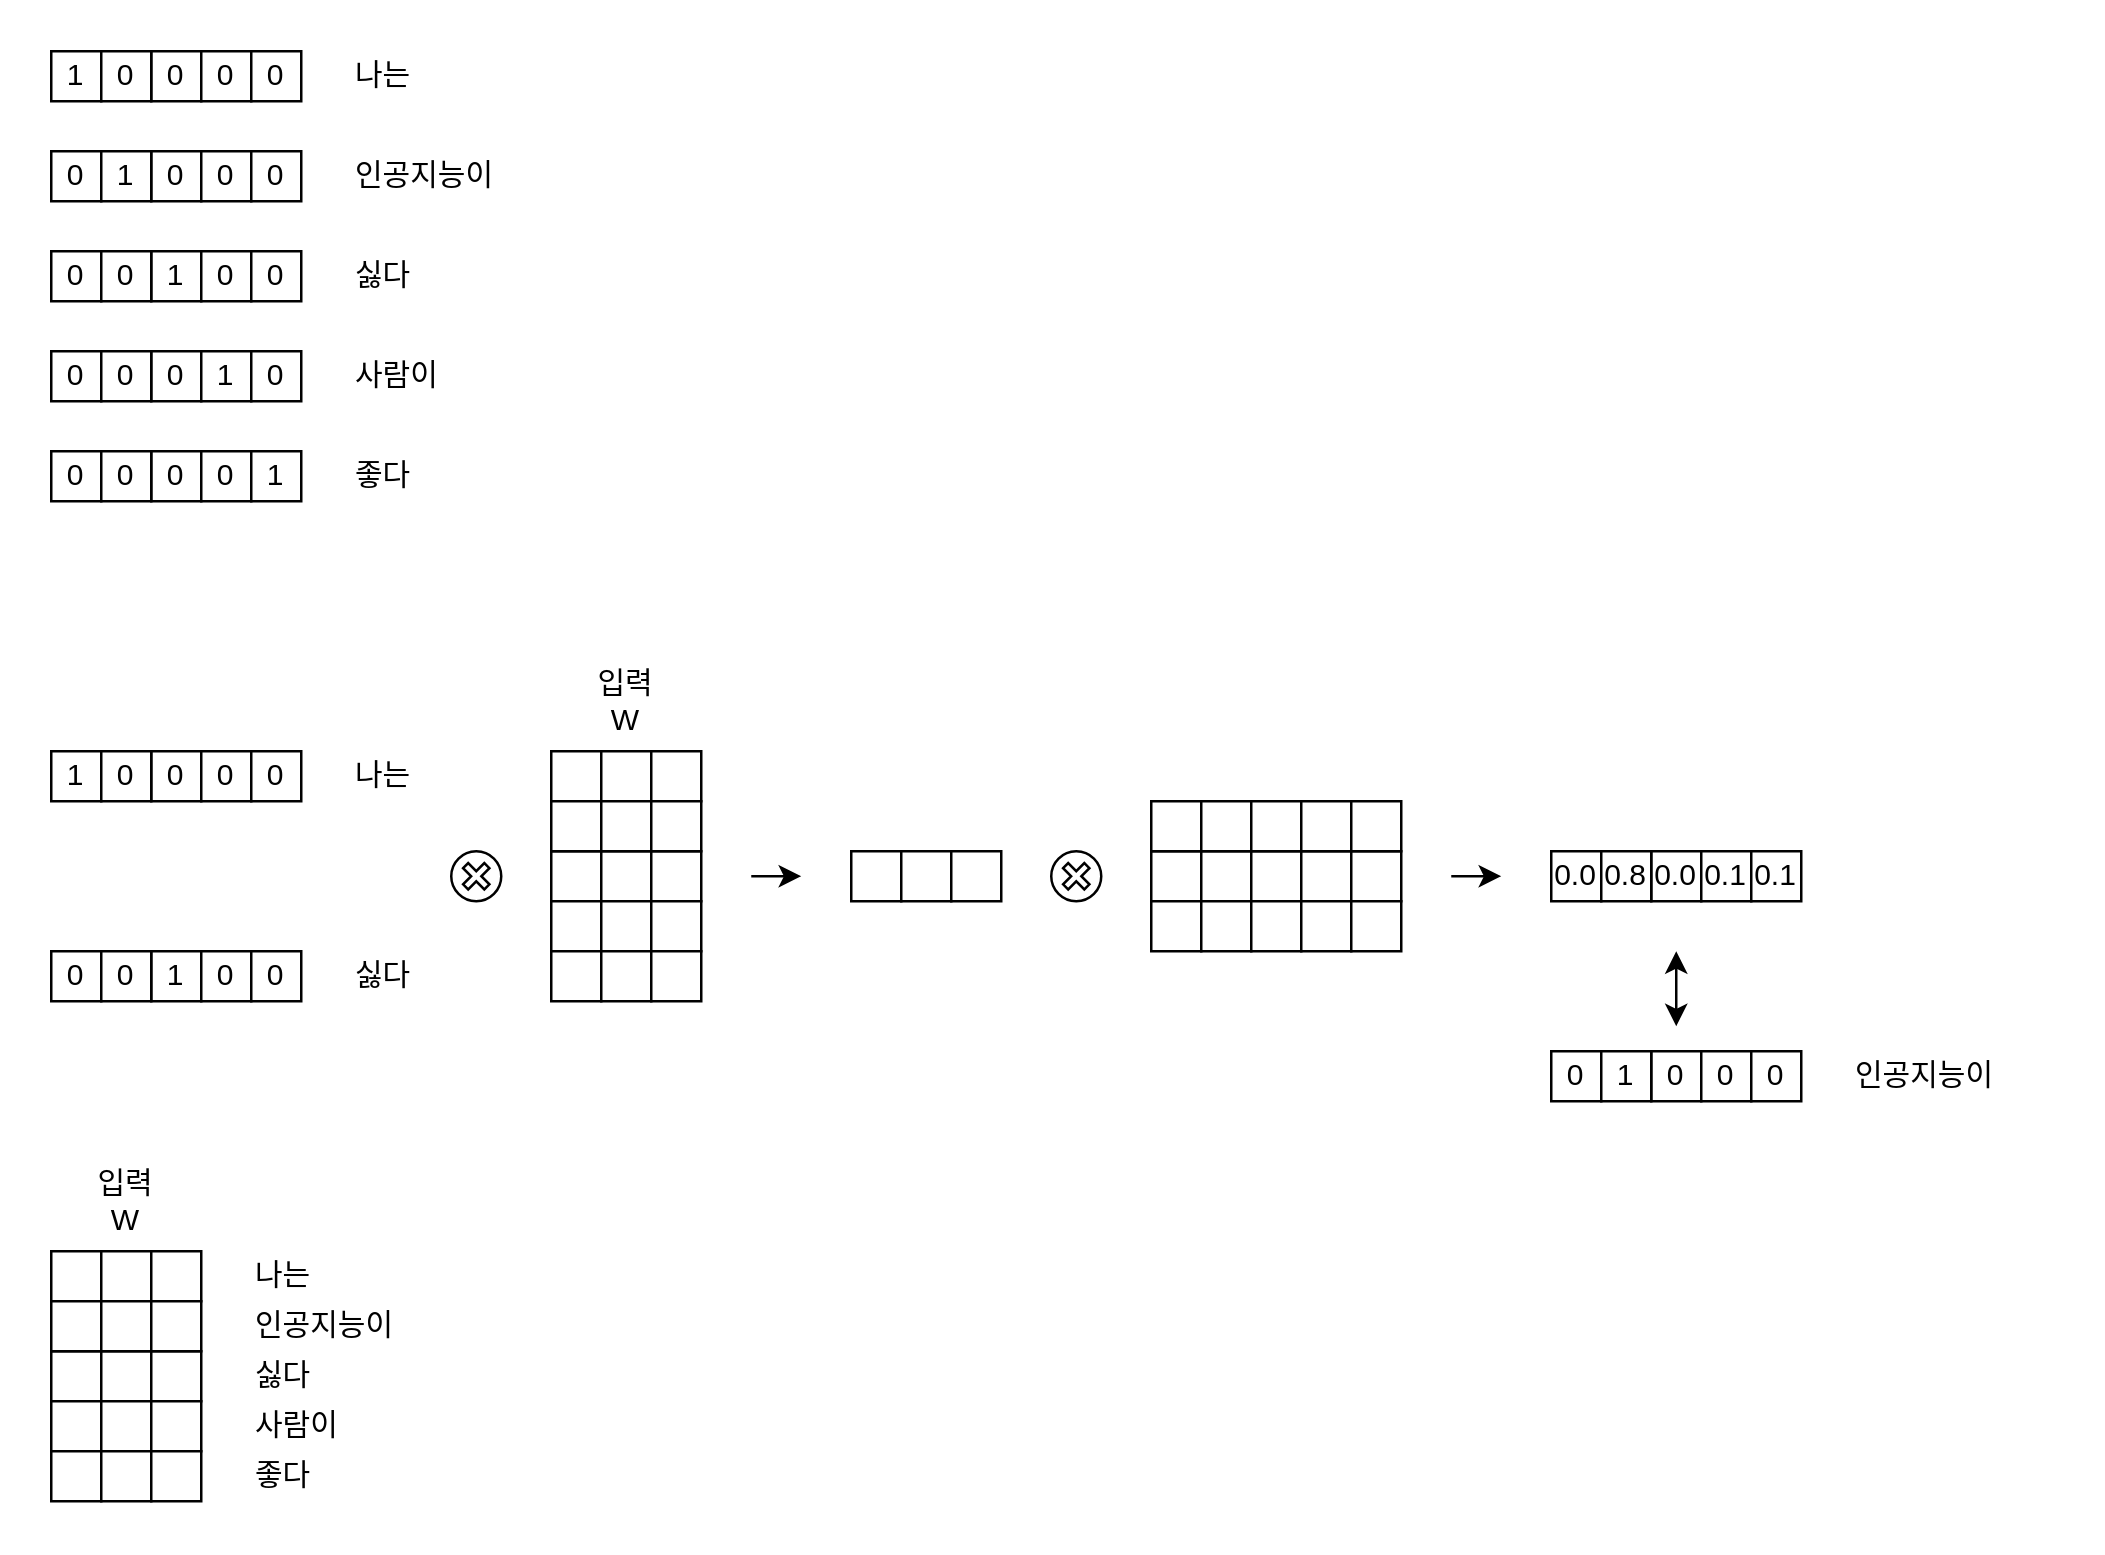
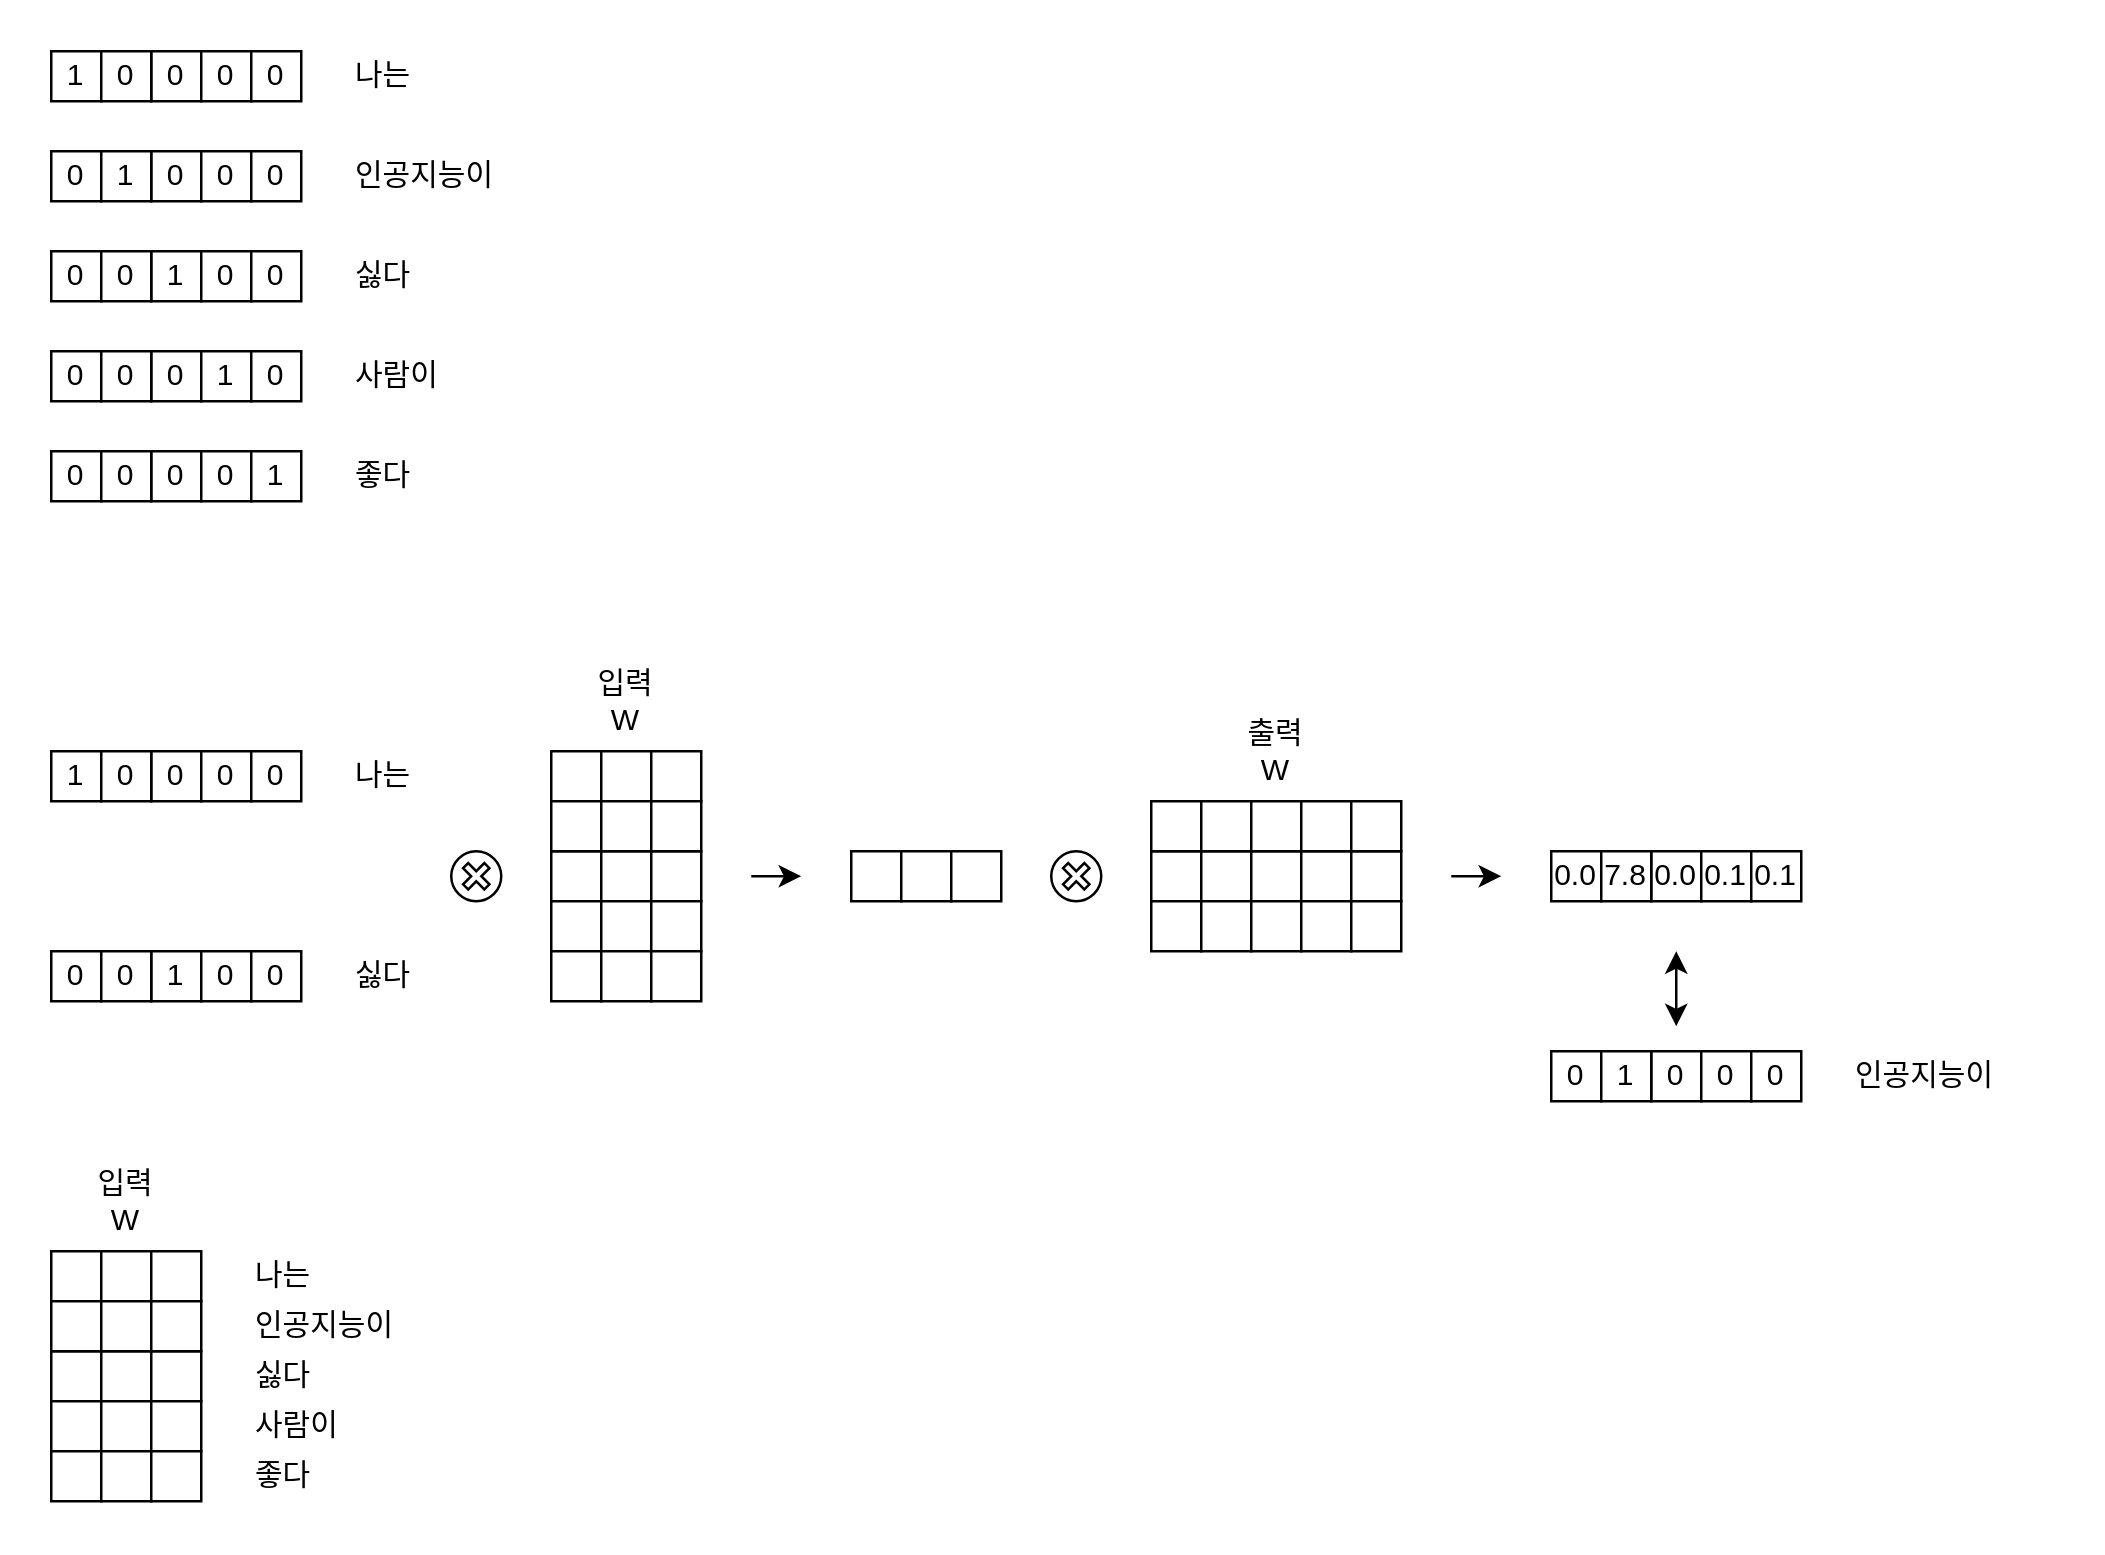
none -> (1276, 751)
(1626, 876) -> (1626, 876)
